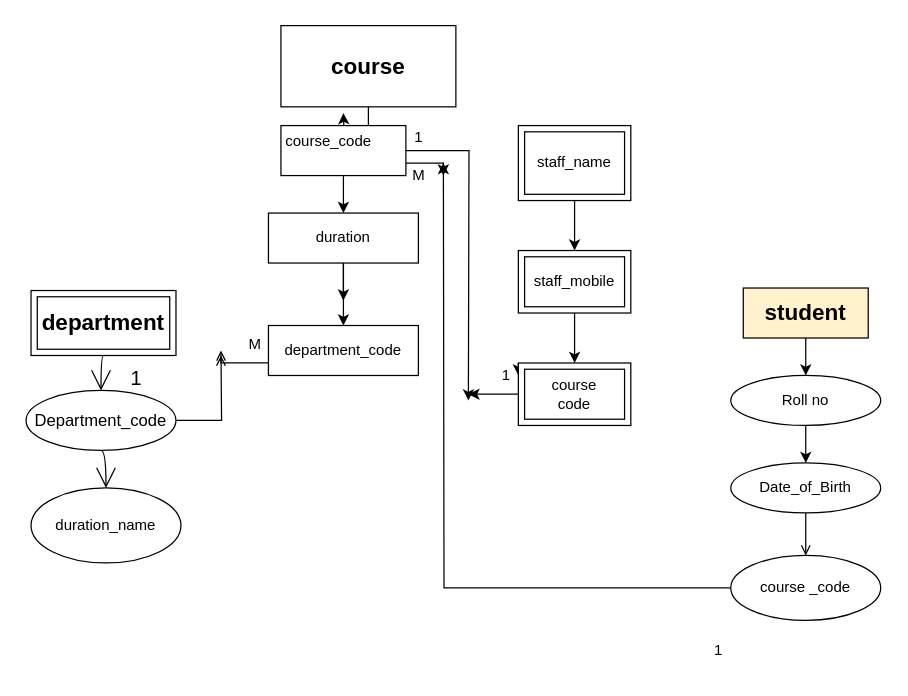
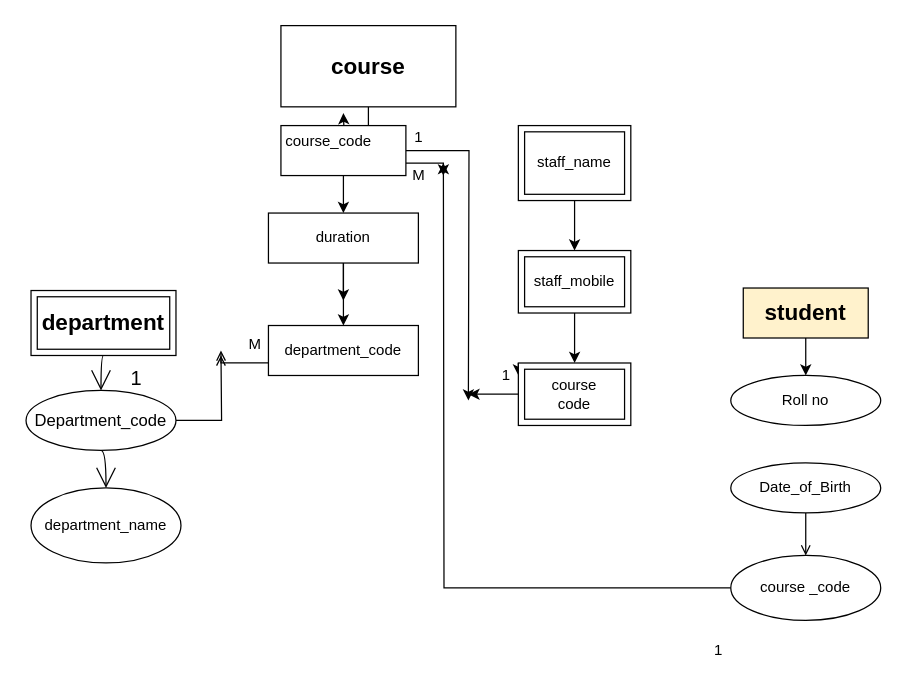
(806, 449) -> none
(106, 526) -> (106, 526)
